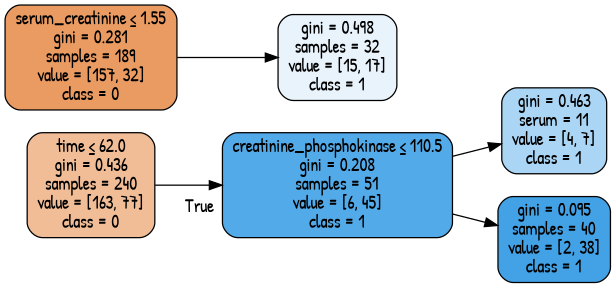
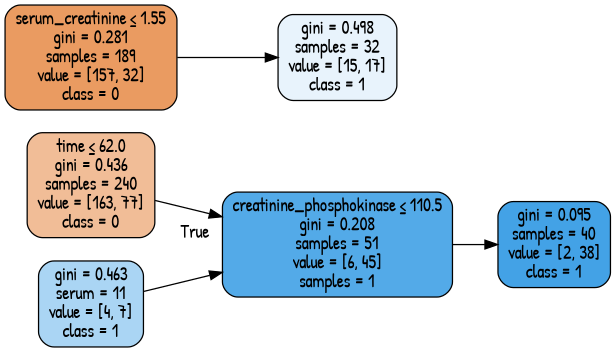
(471, 152) -> (177, 283)
(337, 222) -> (337, 282)
